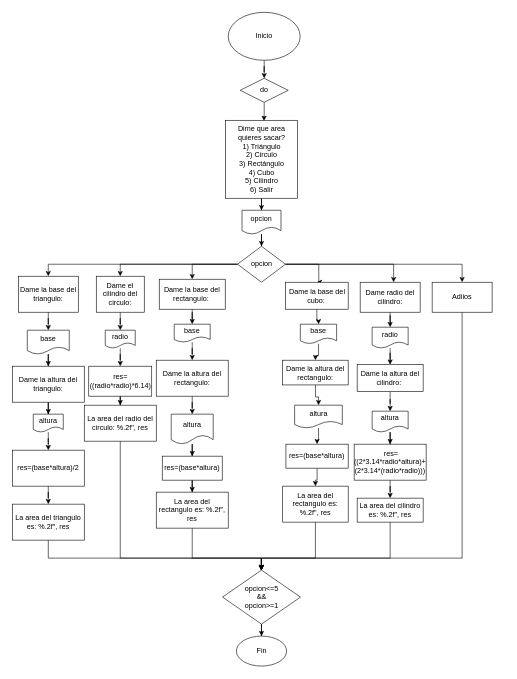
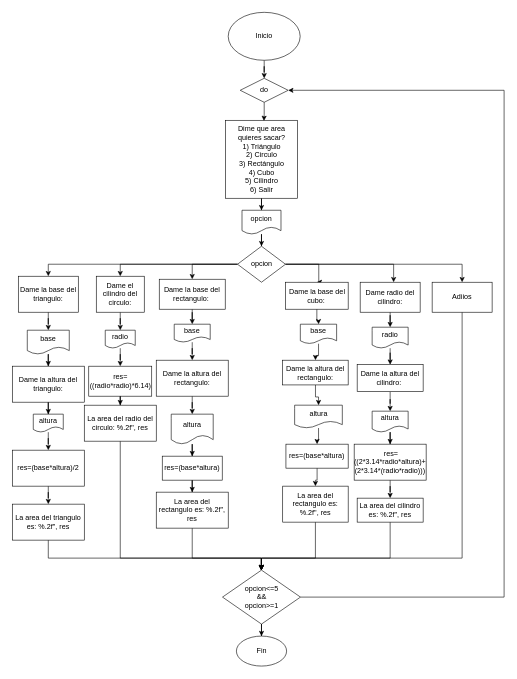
none -> (504, 90)
